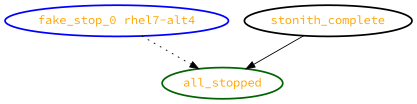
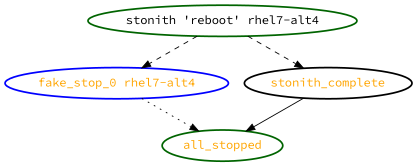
none -> (222, 21)
